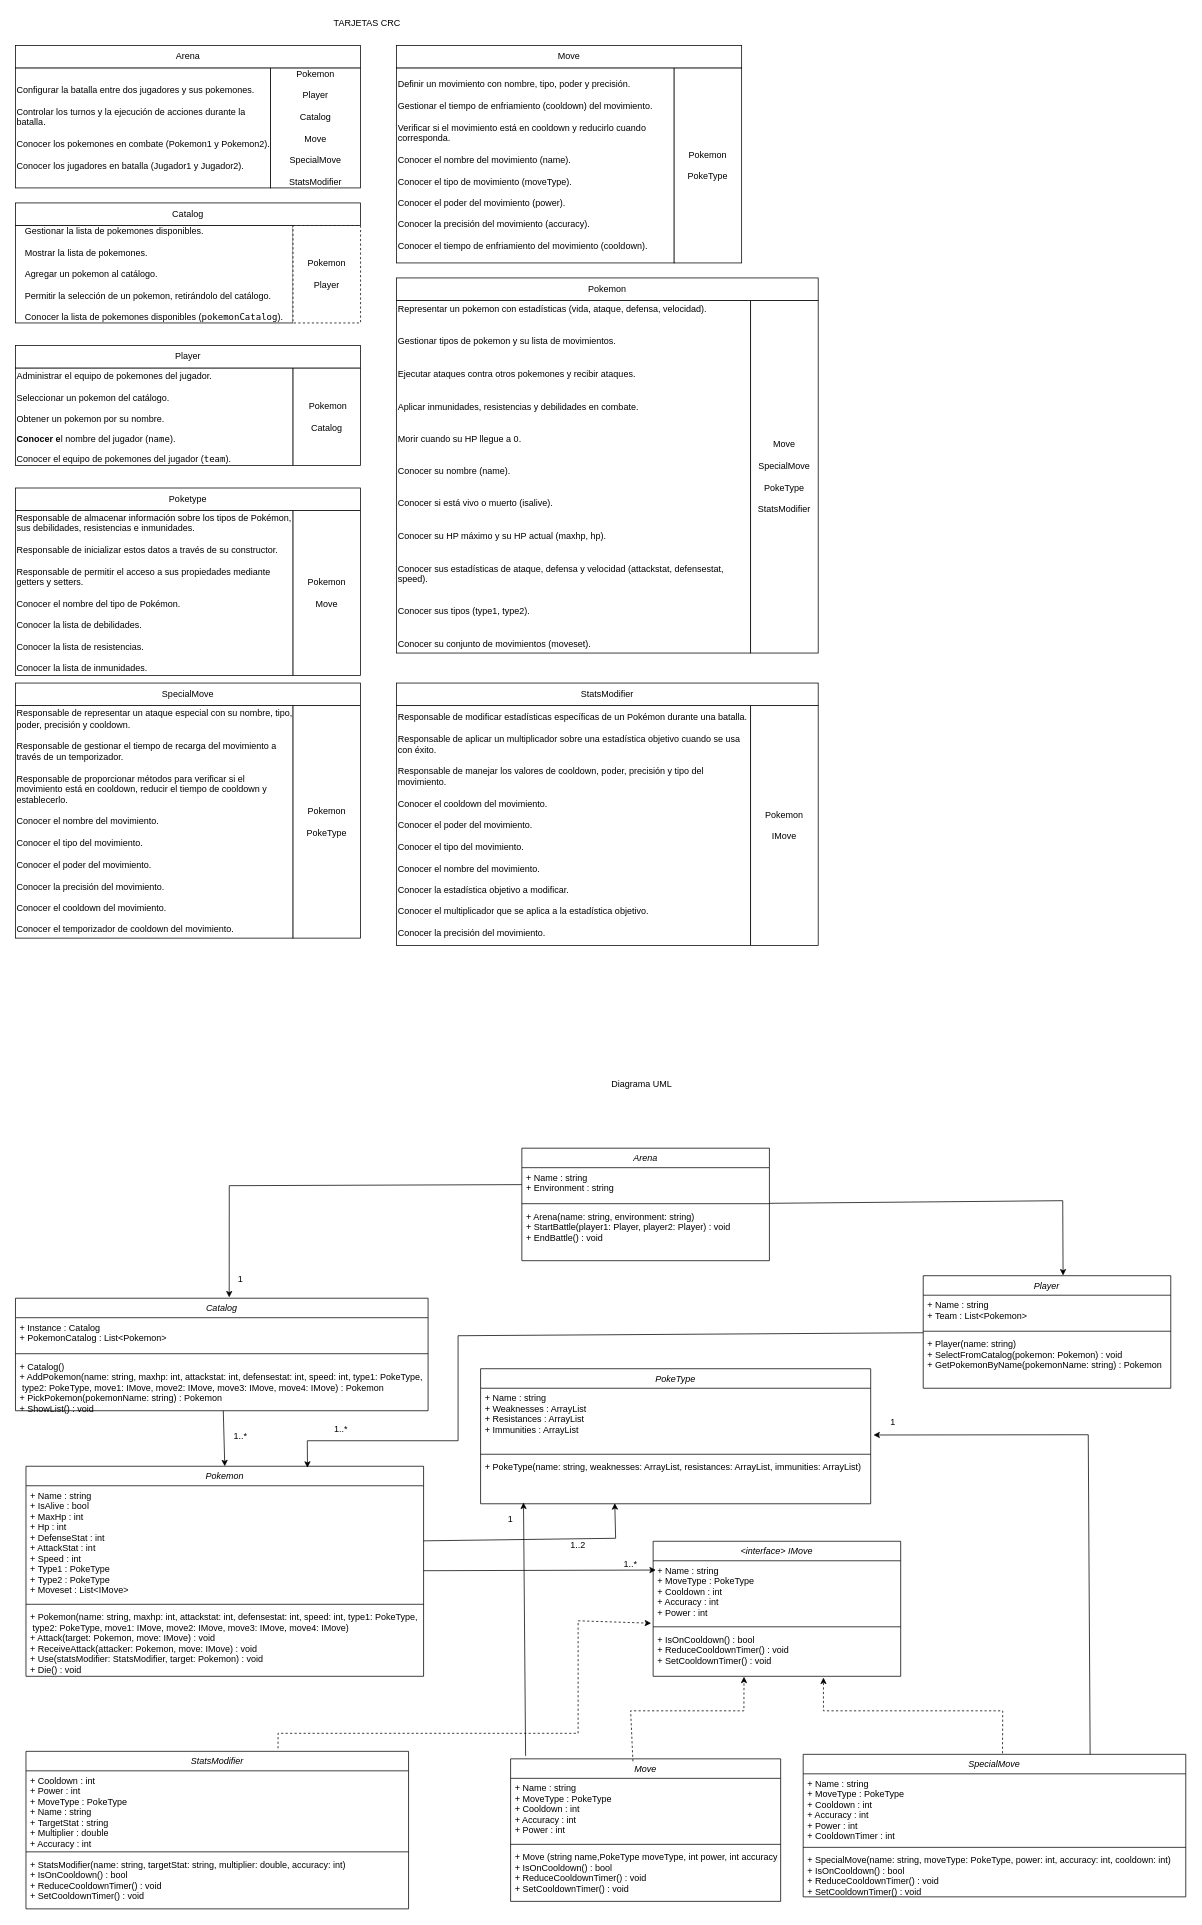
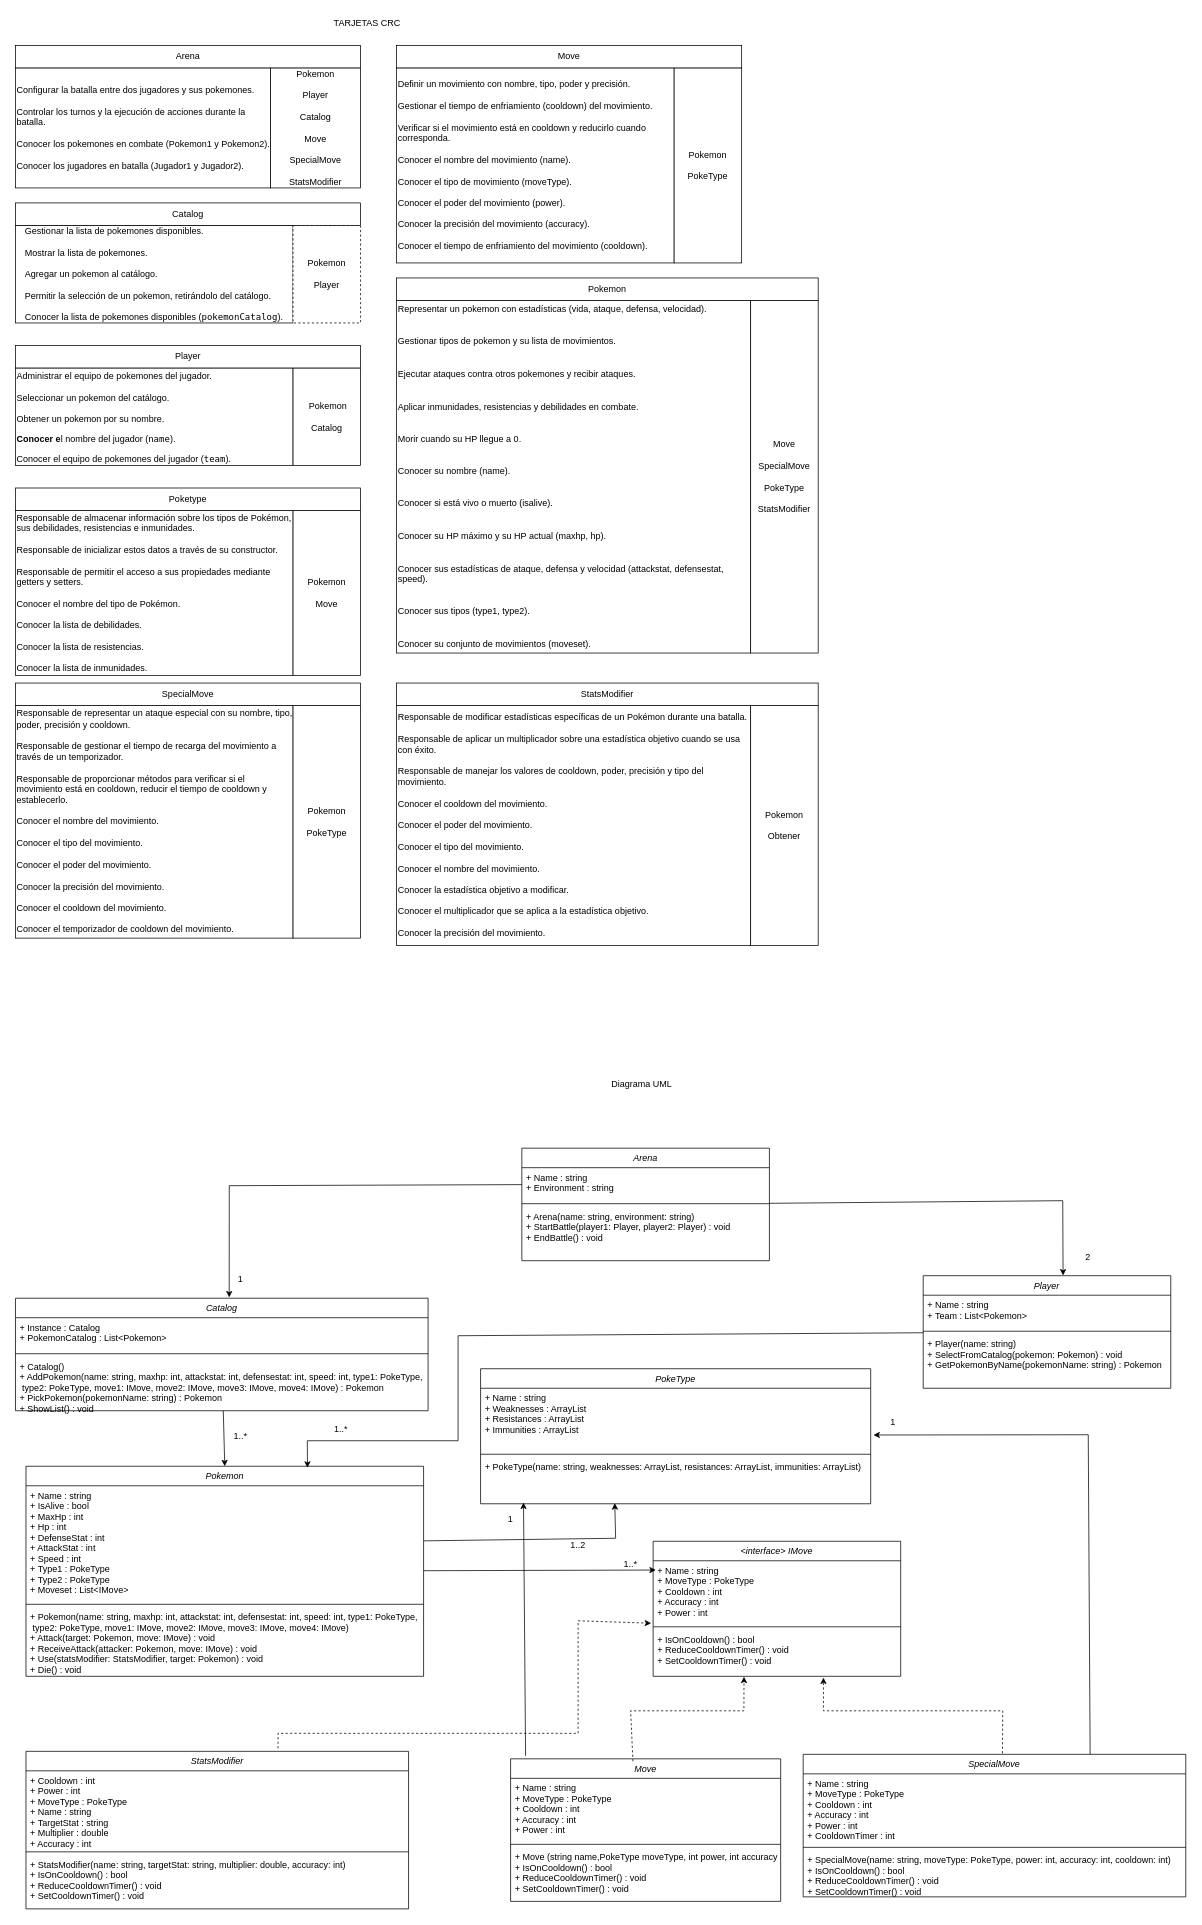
(784, 825) -> (784, 825)
none -> (1088, 1257)
